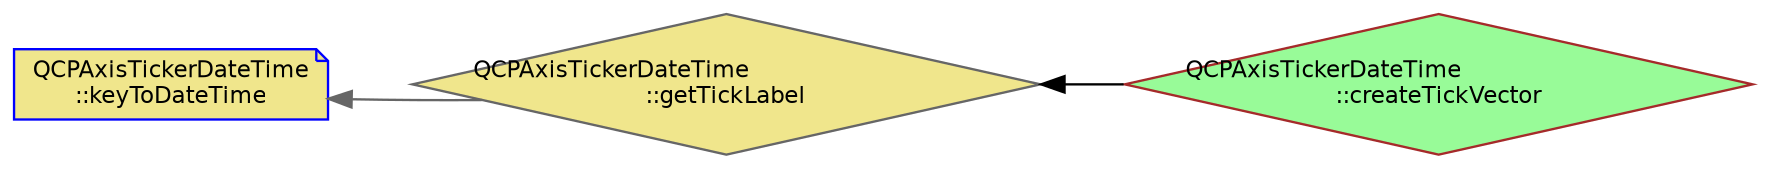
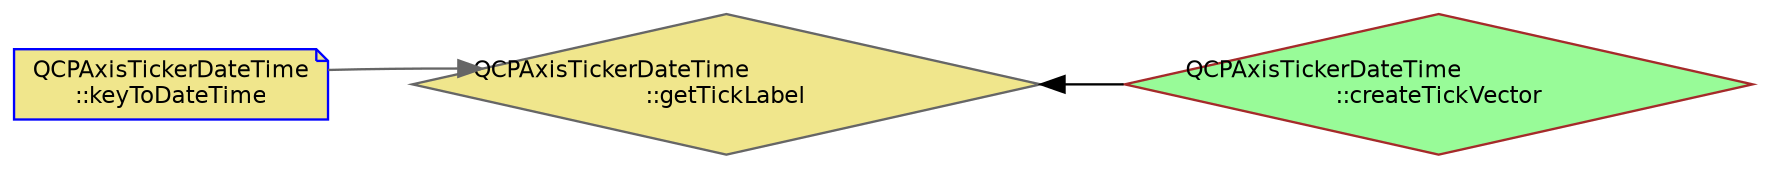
(417, 100) -> (393, 69)
